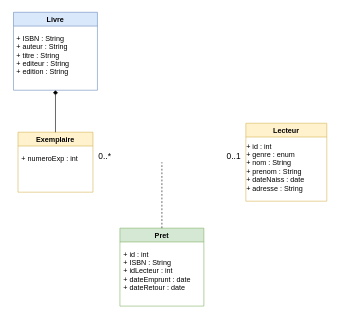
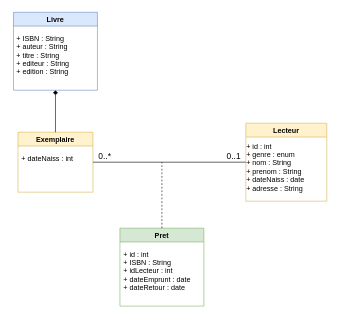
(51, 158) -> (50, 158)
none -> (168, 162)
